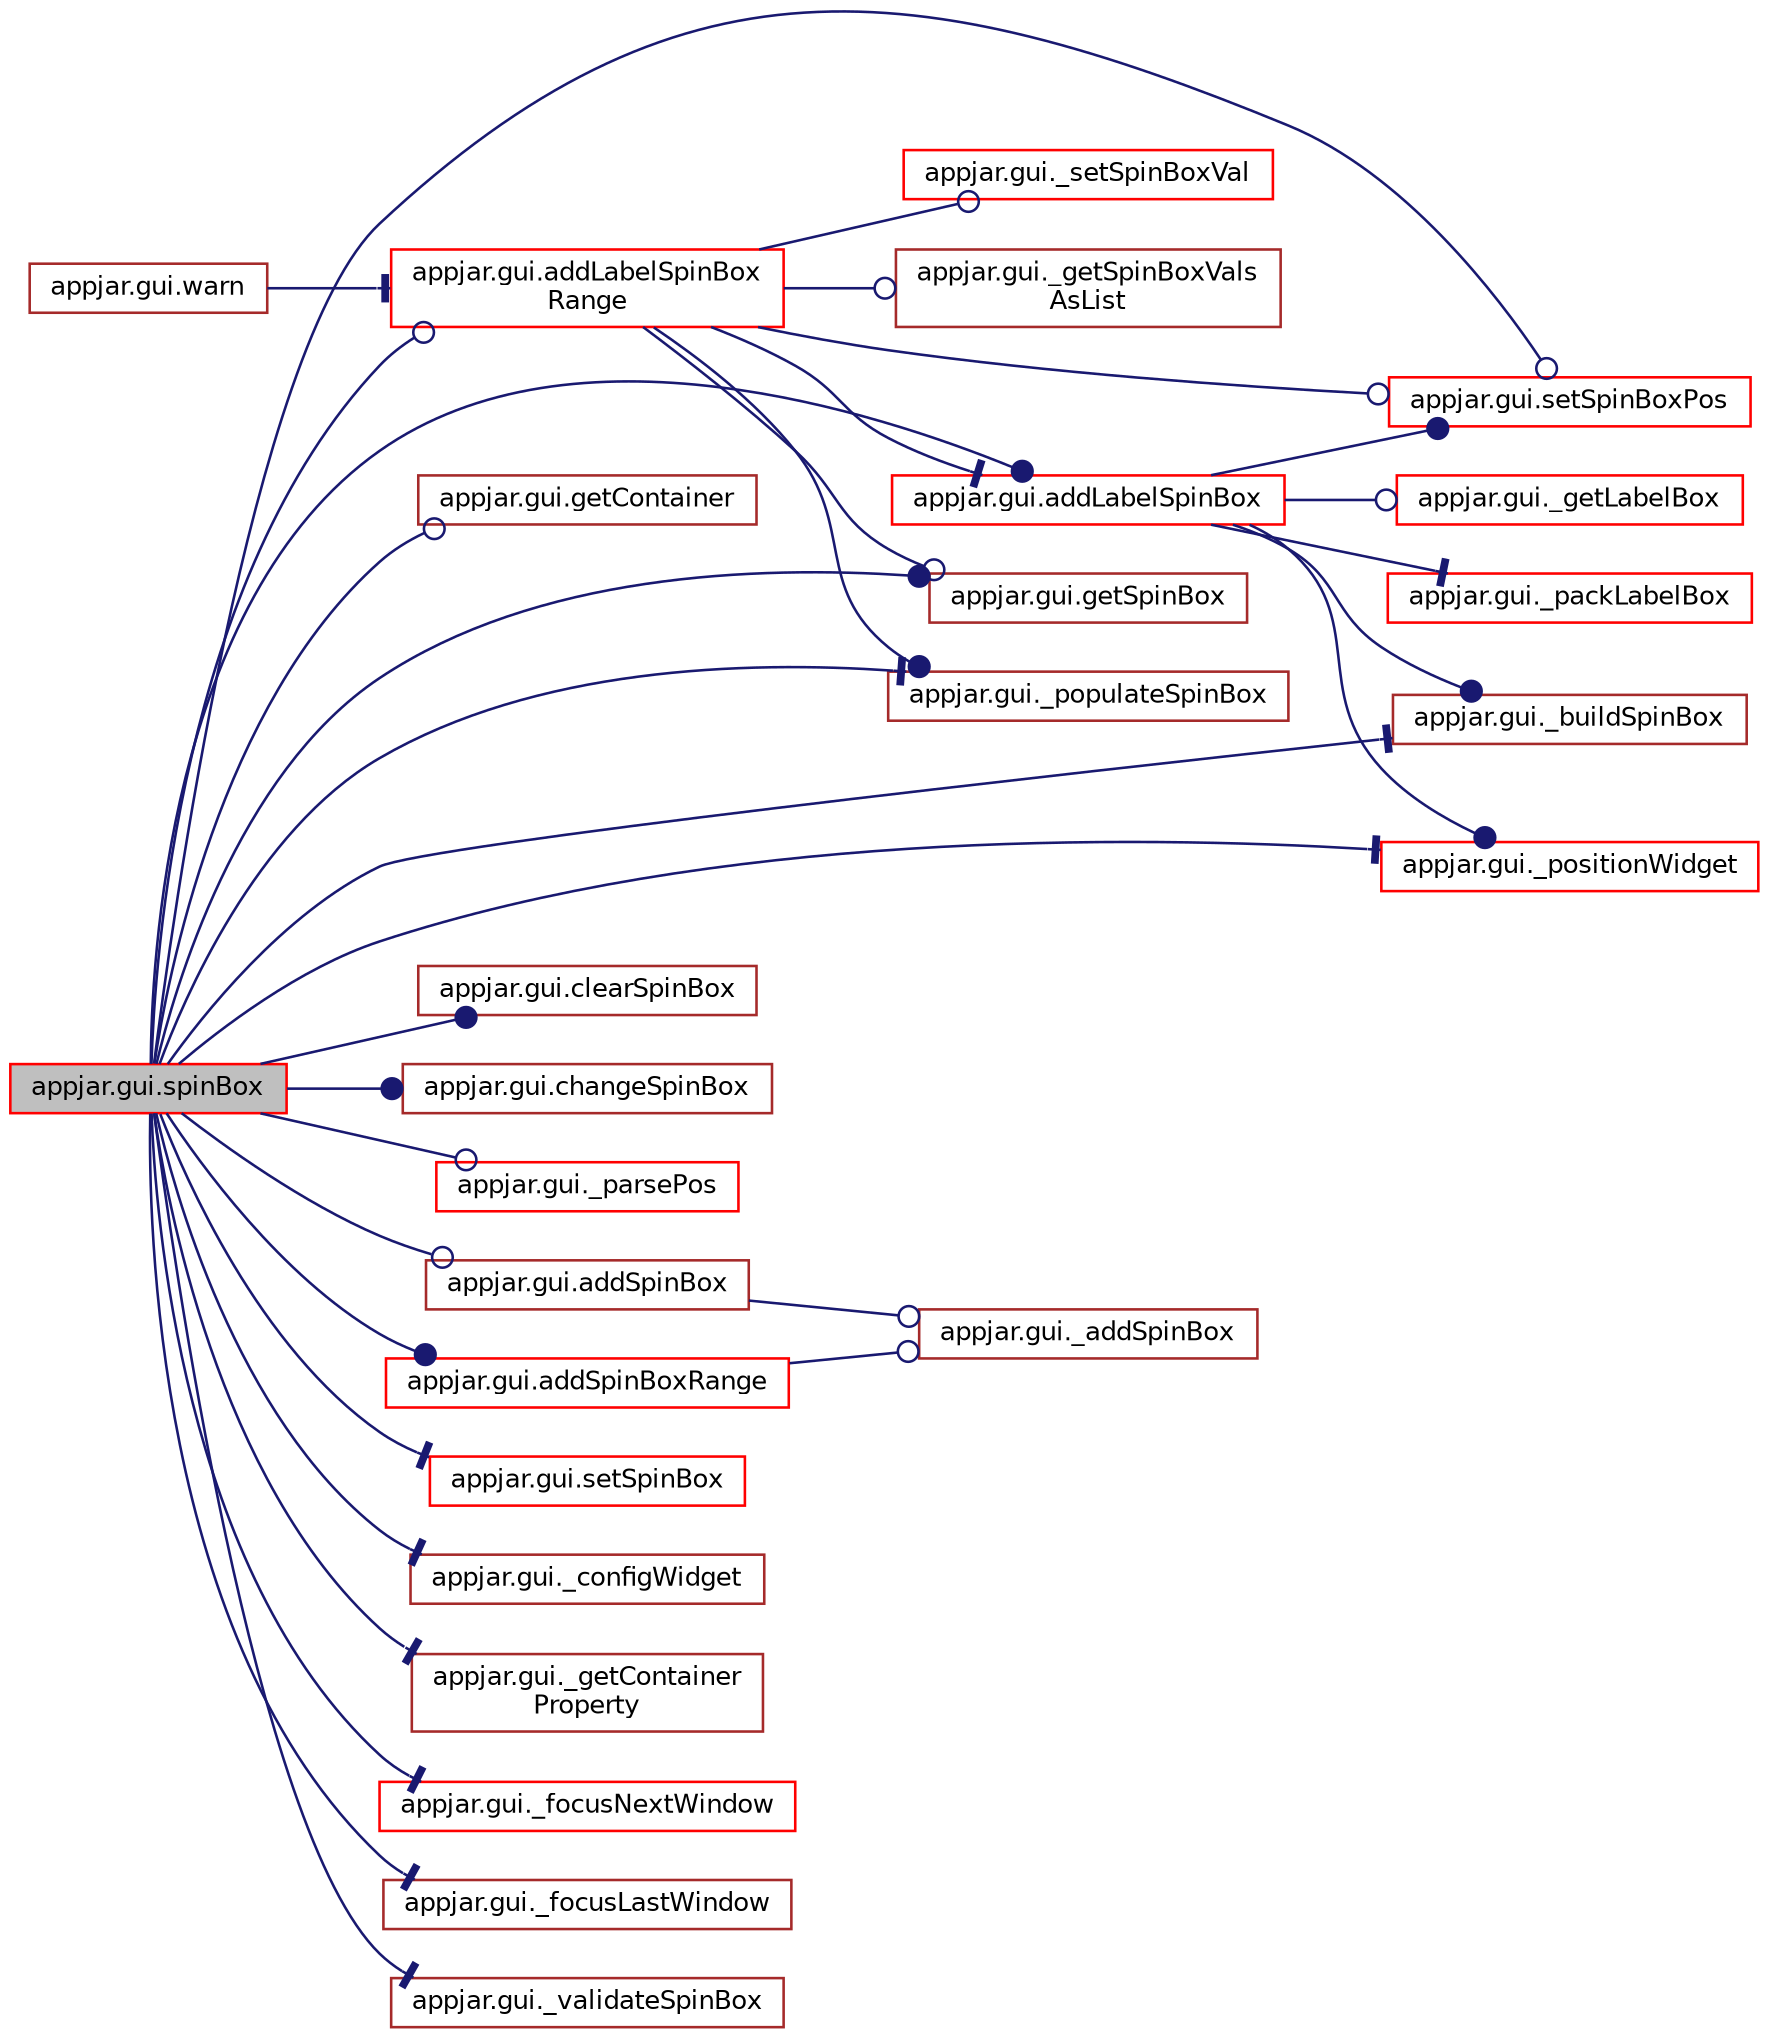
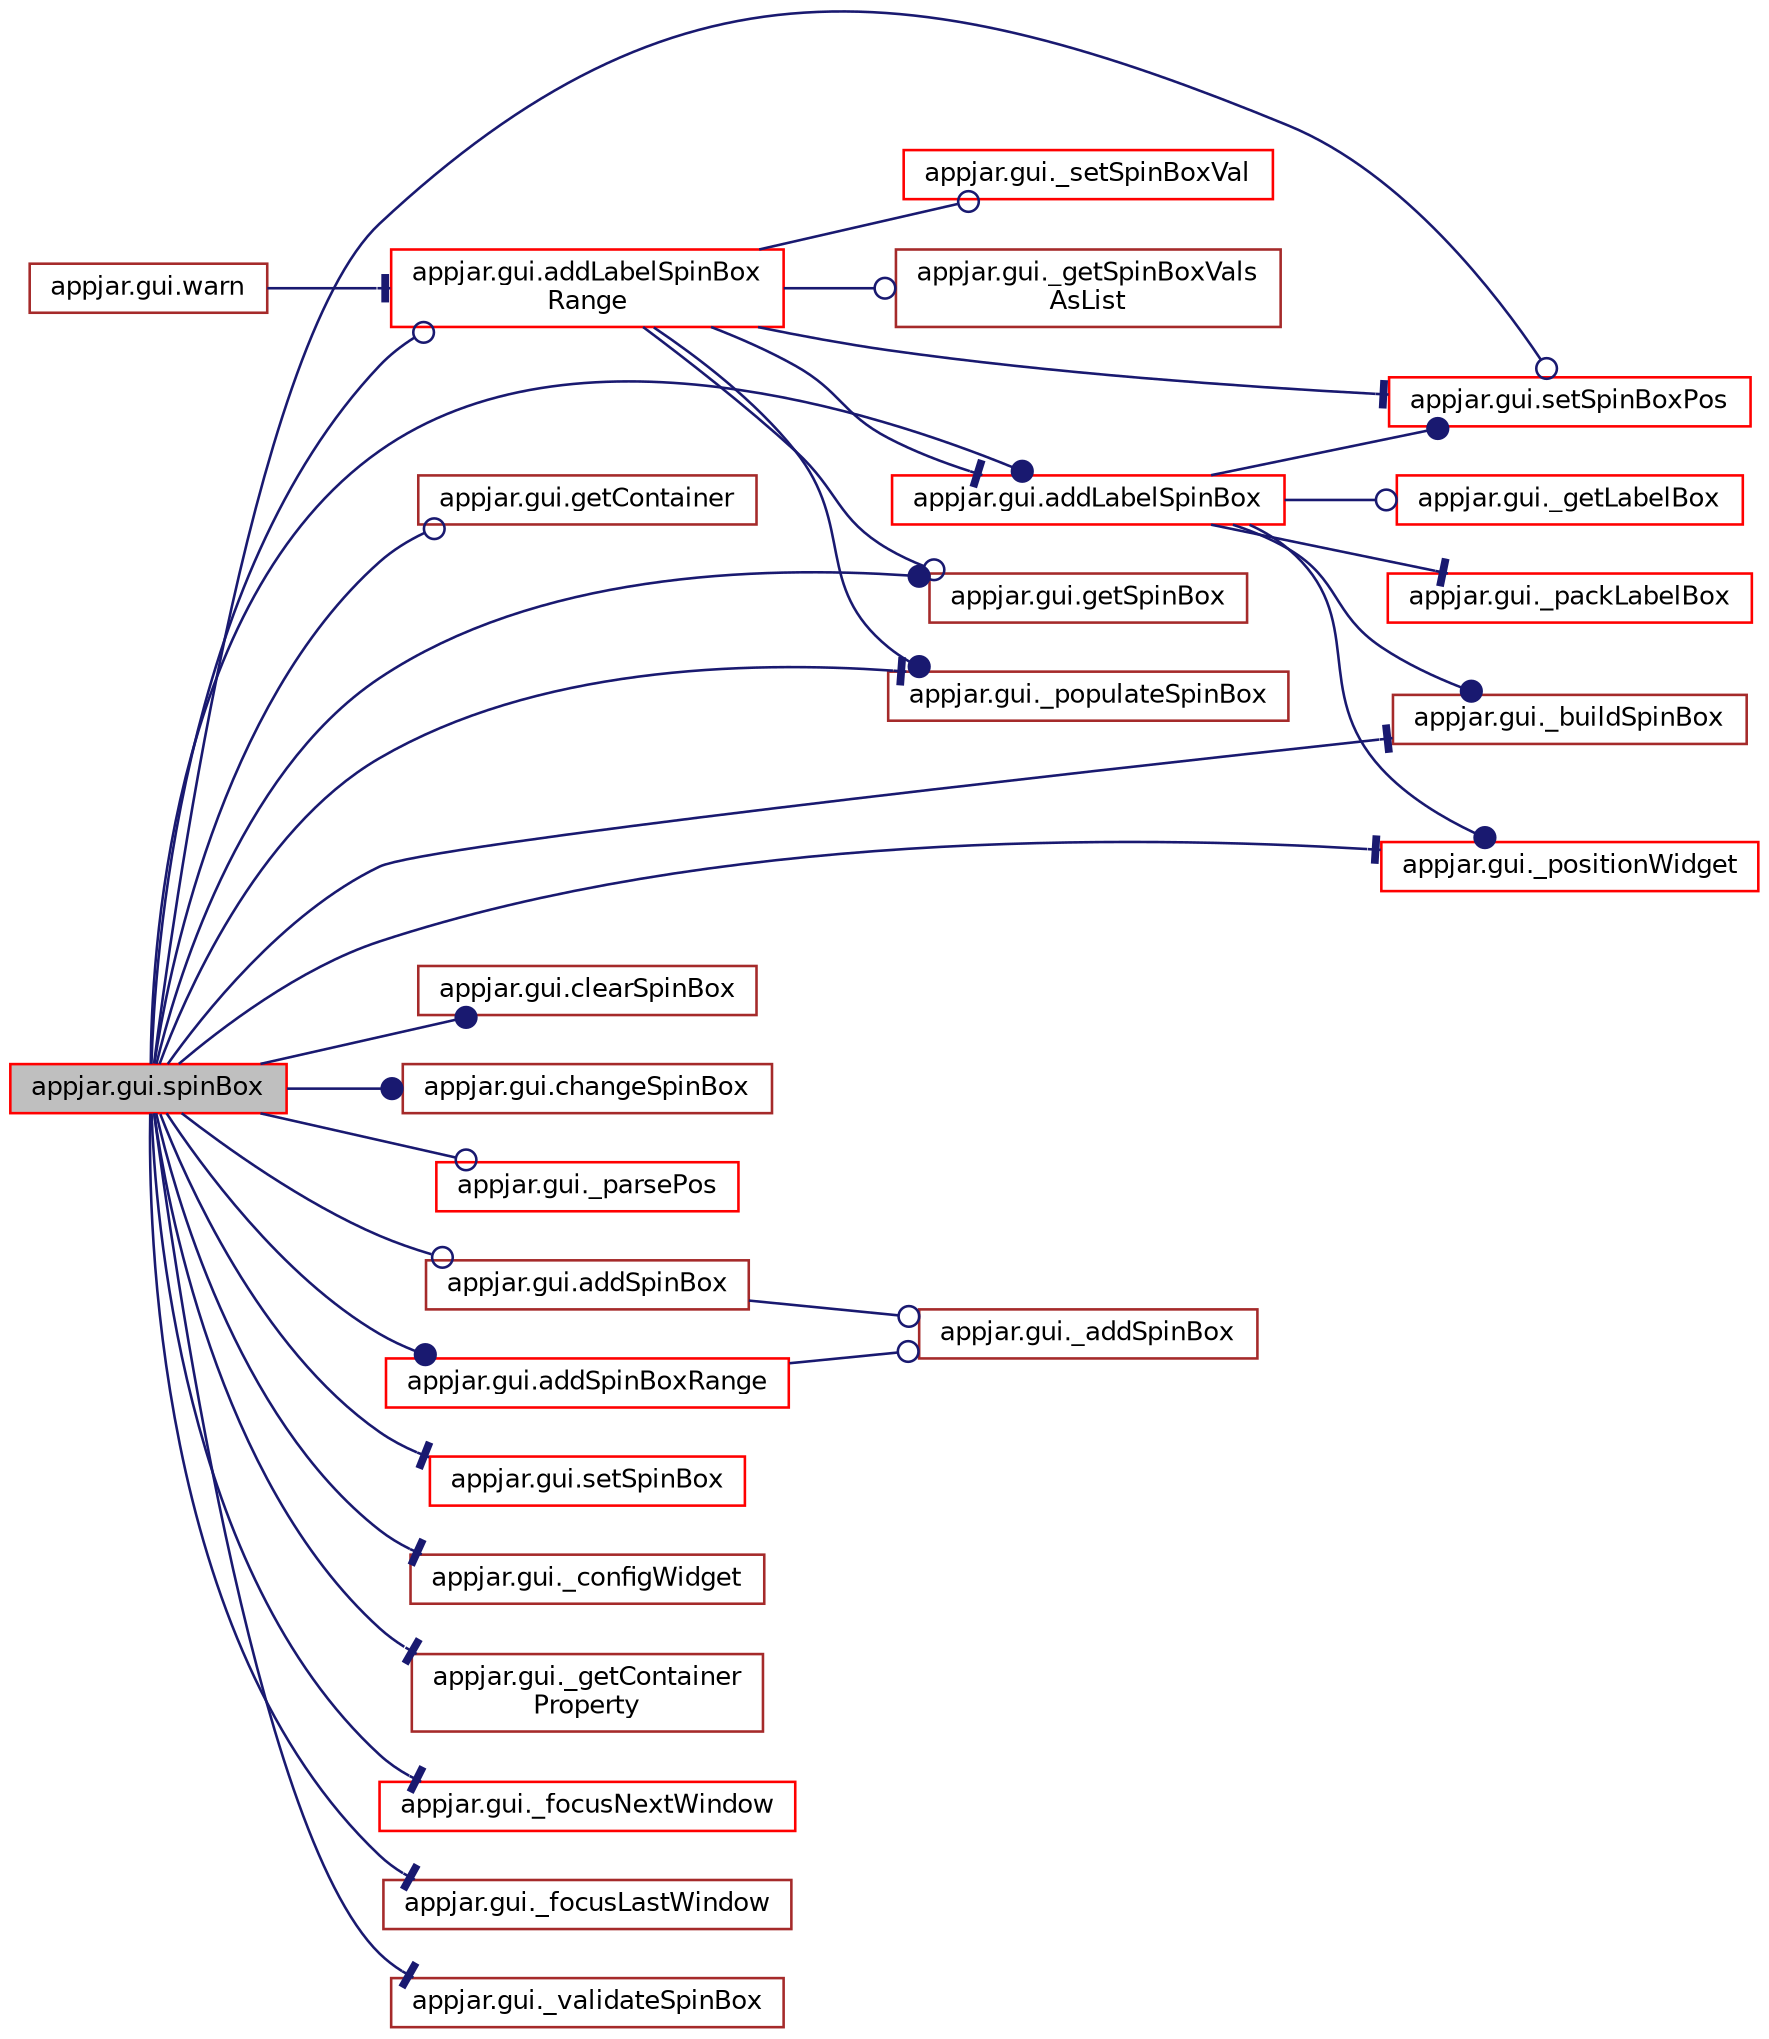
(1061, 371) -> (1066, 371)
